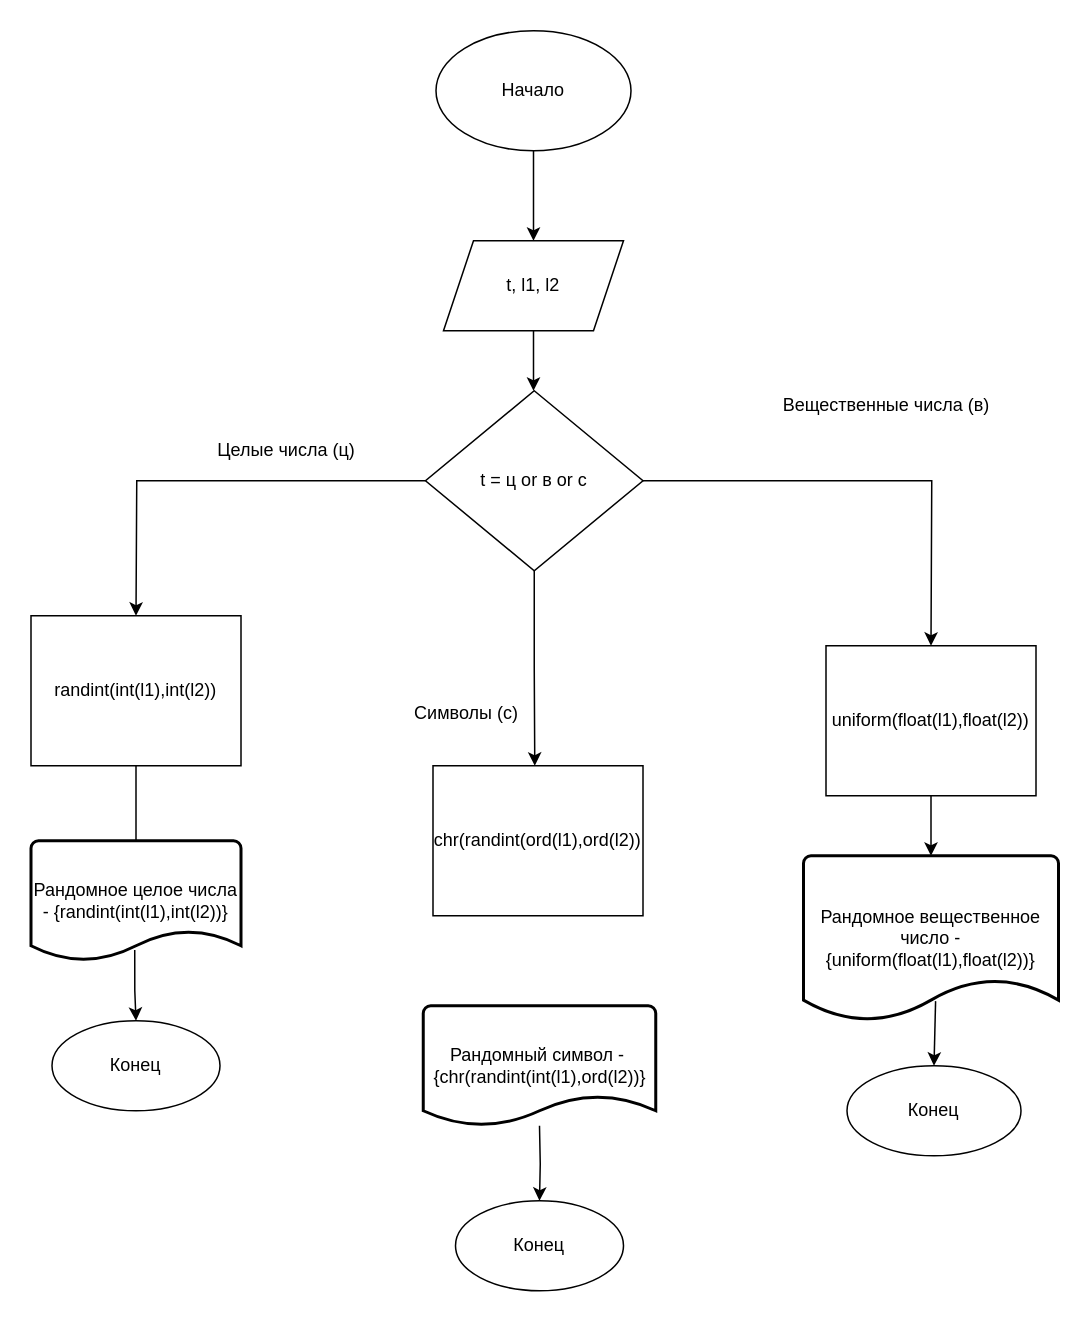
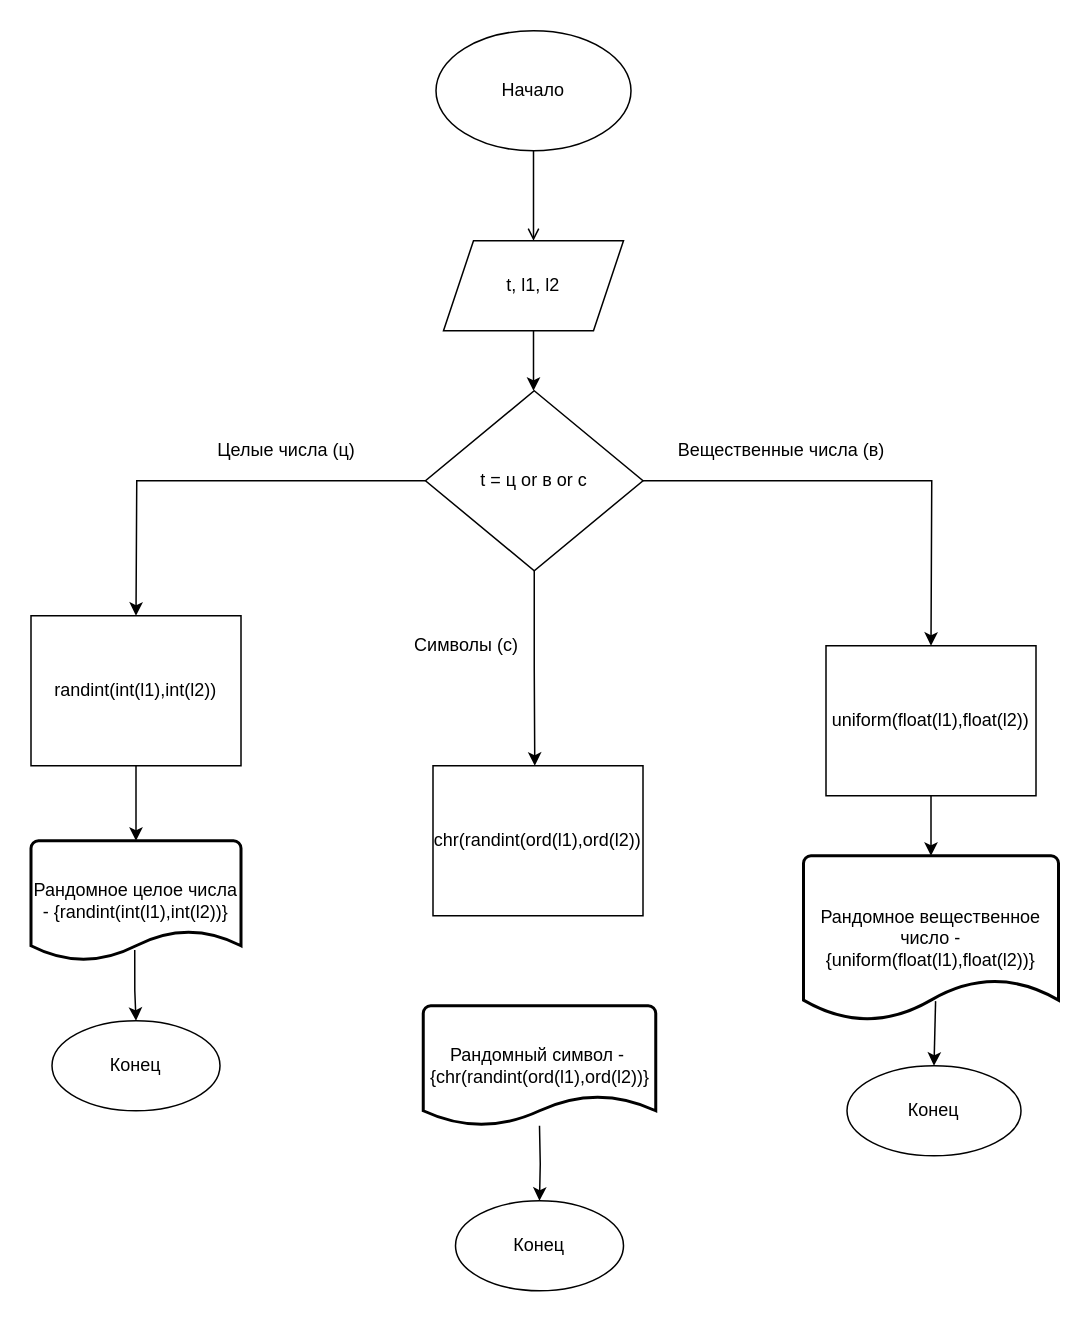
(533, 229) -> (533, 231)
(886, 406) -> (781, 451)
(466, 713) -> (466, 646)
(136, 833) -> (136, 829)
(540, 1066) -> (540, 1066)
